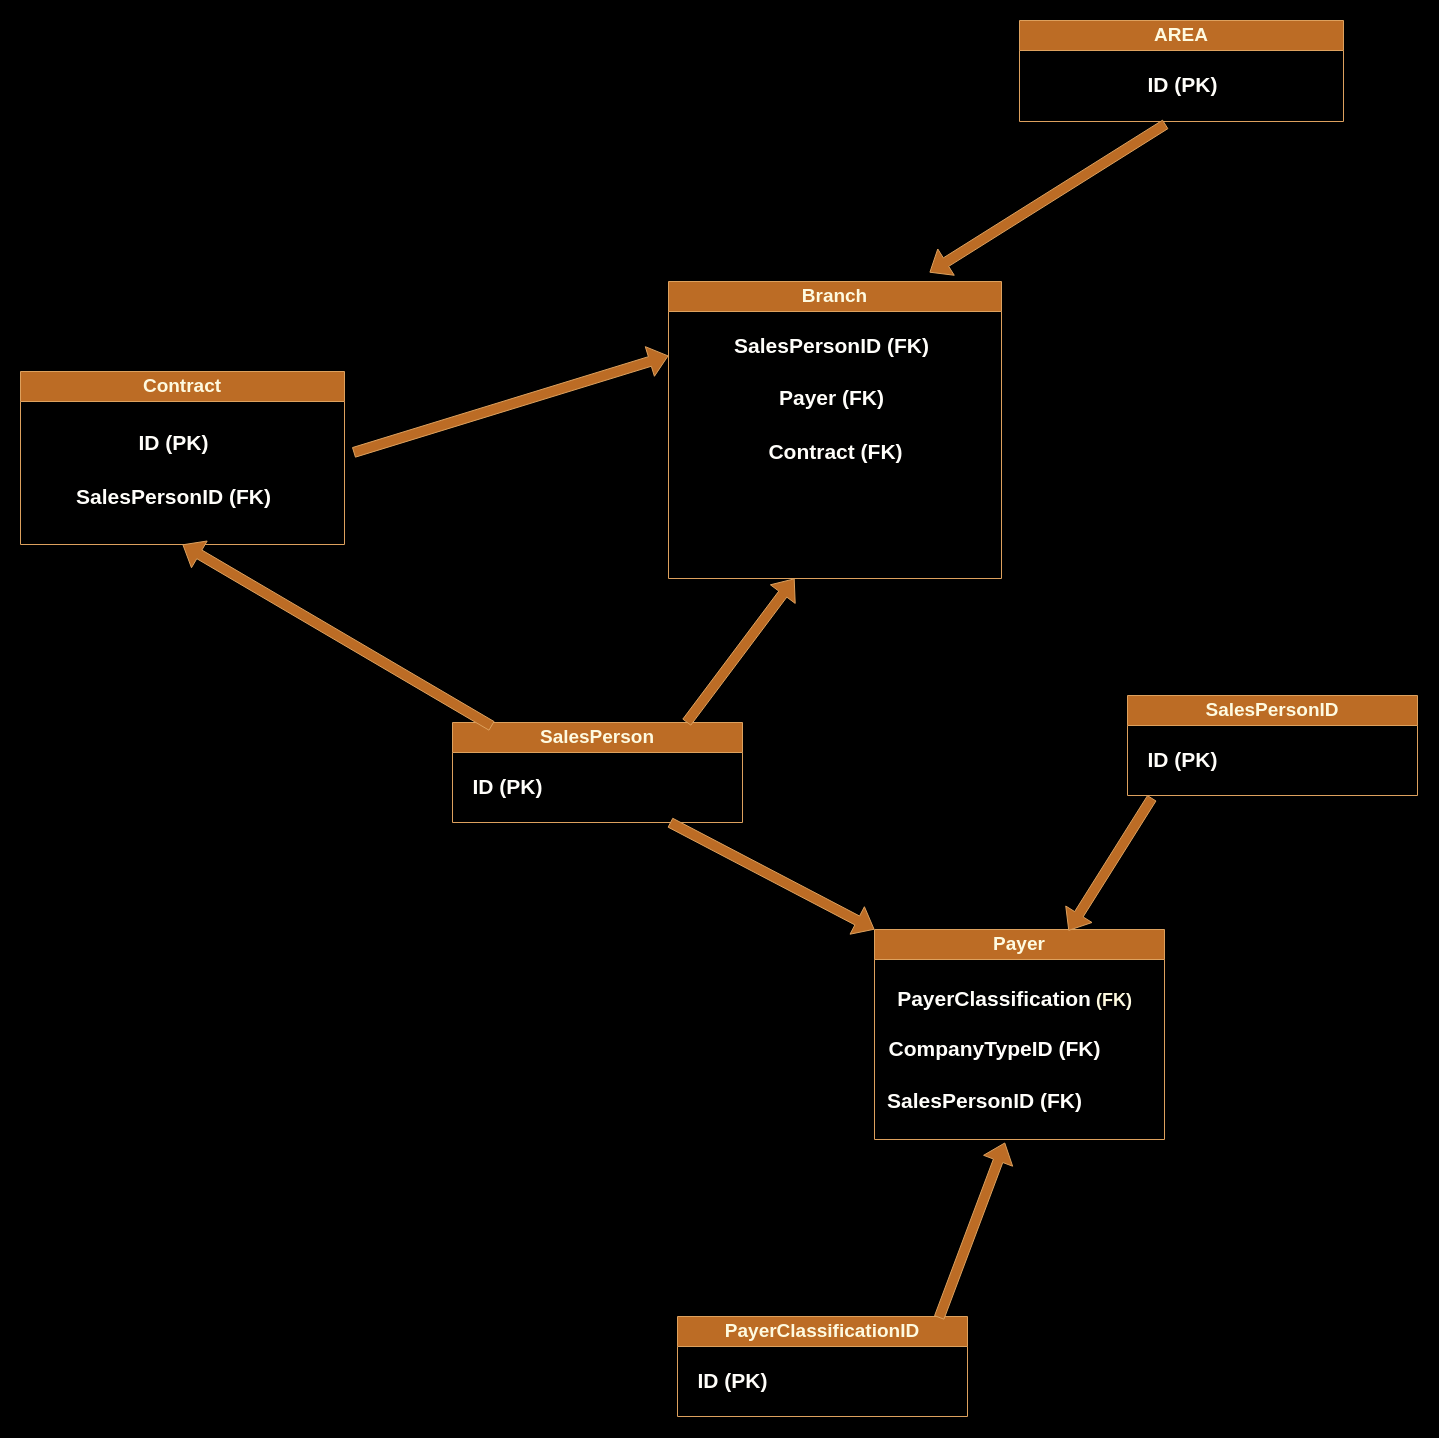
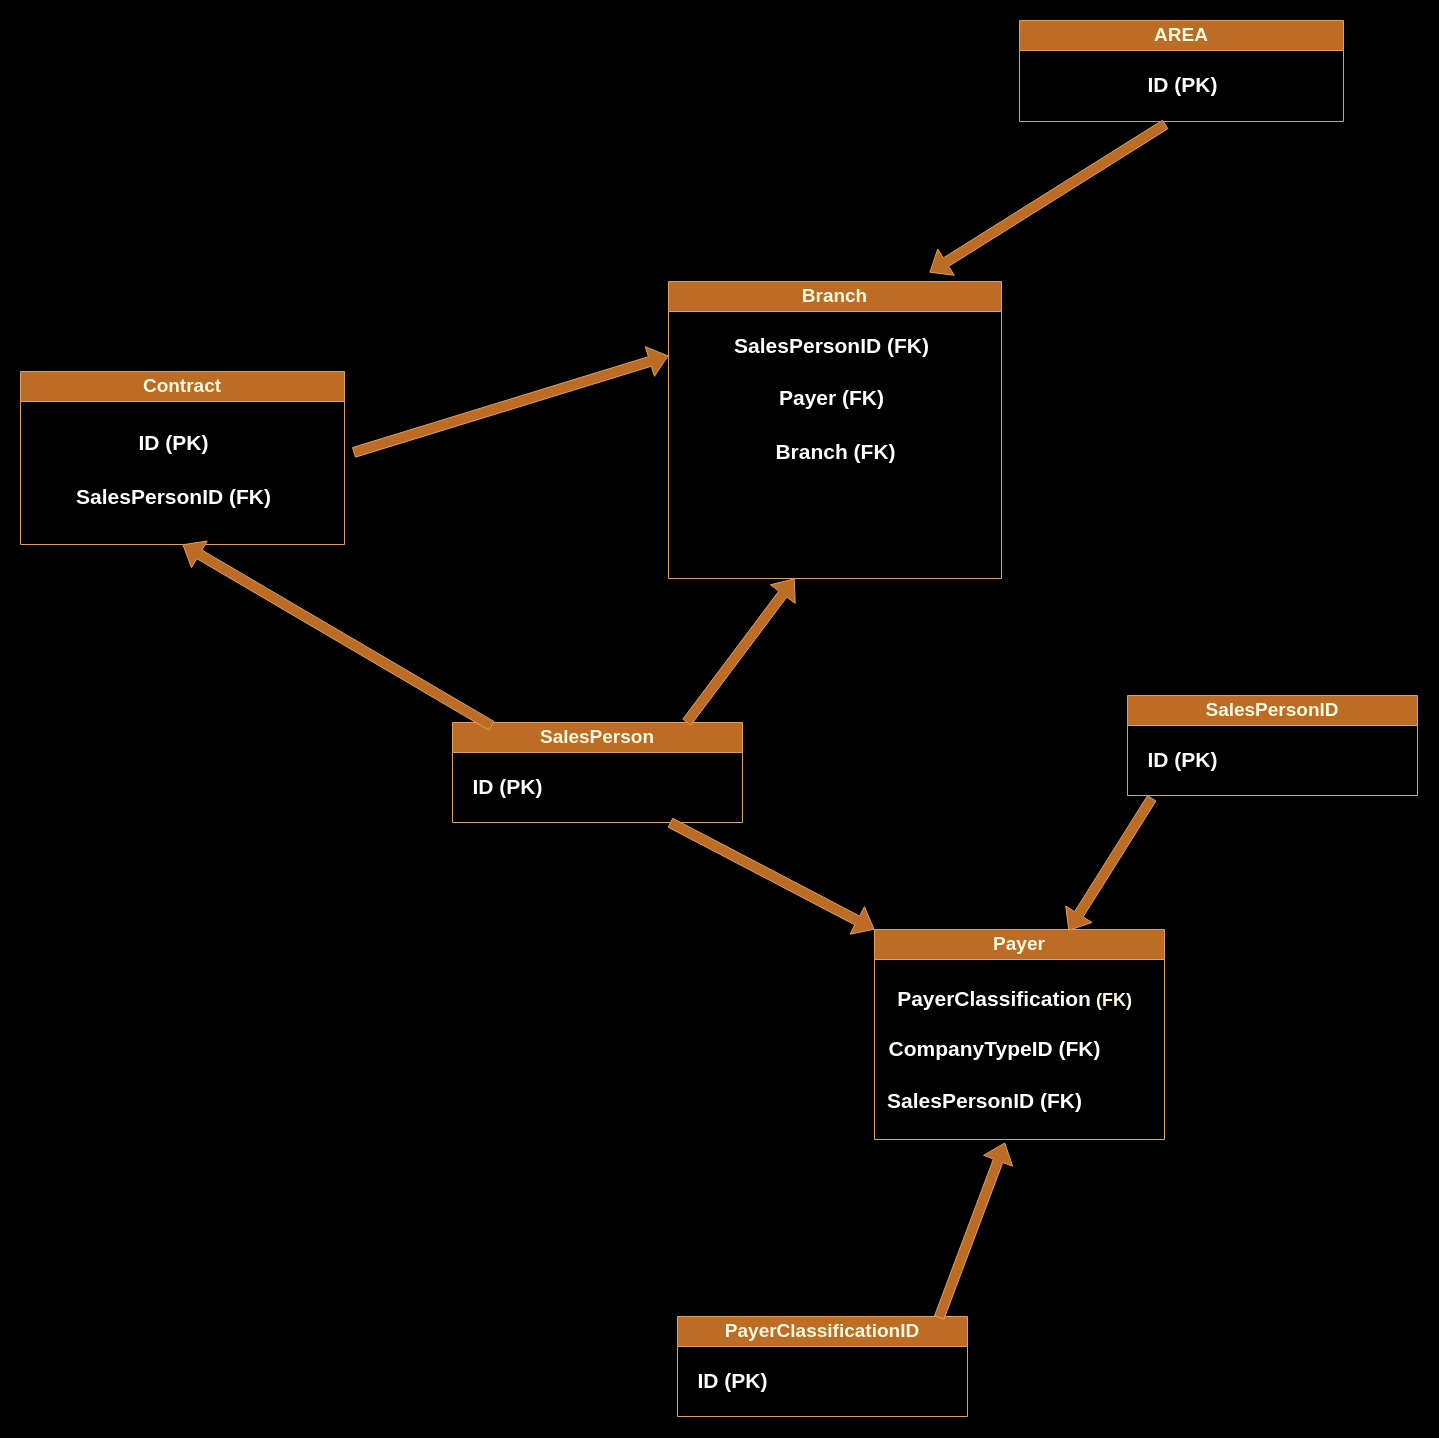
(836, 453) -> (836, 453)
